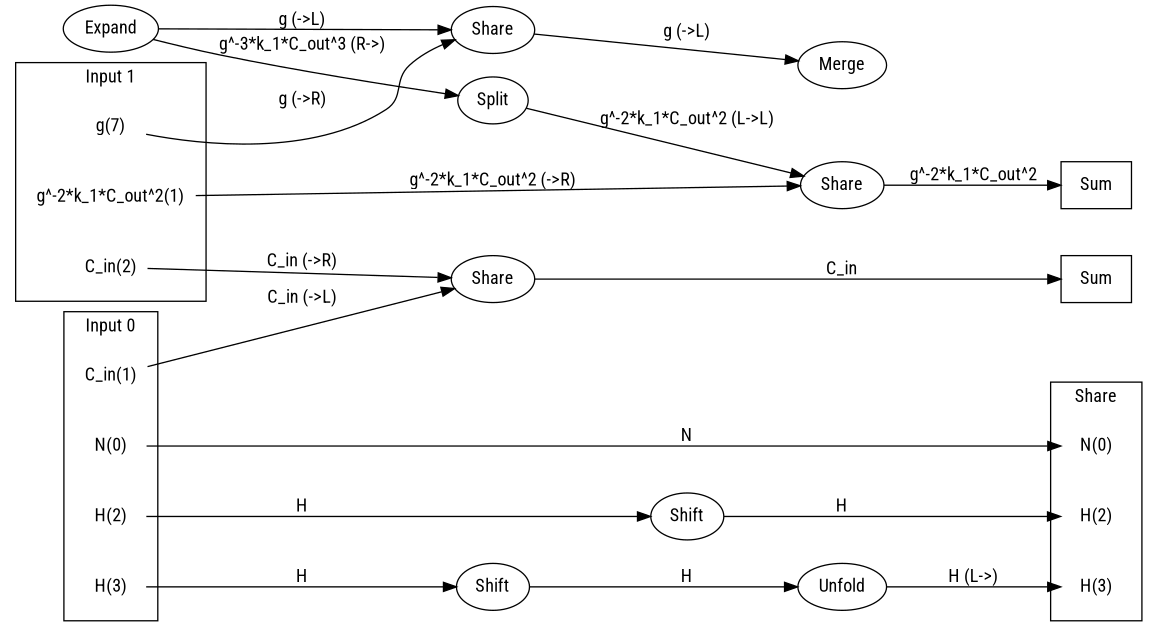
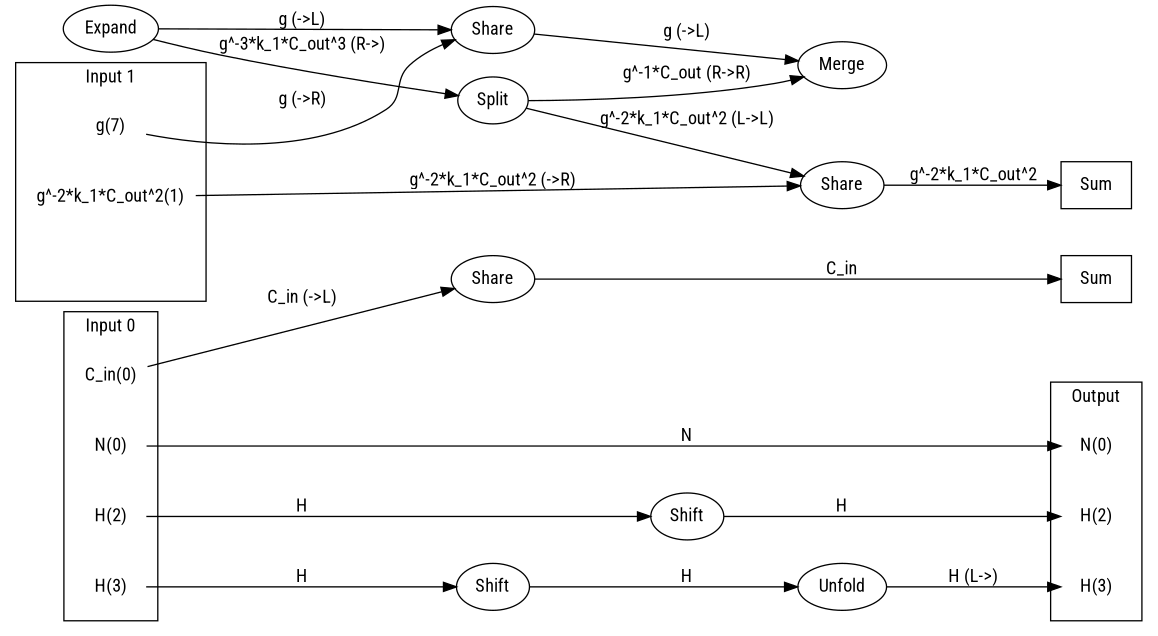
none -> (660, 96)
(111, 267) -> none
(111, 376) -> (111, 376)
(1096, 397) -> (1096, 397)
